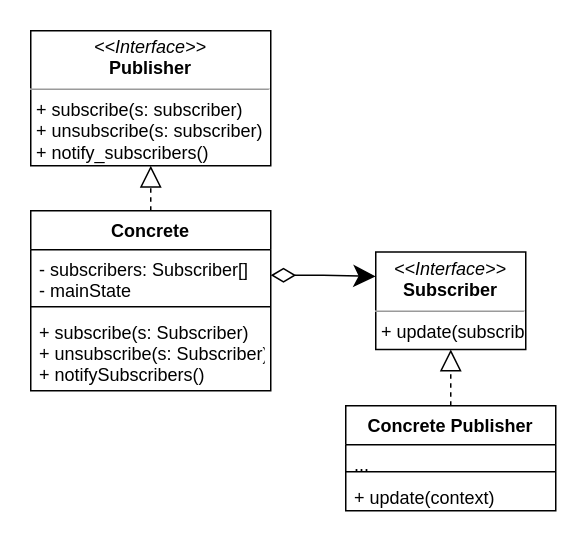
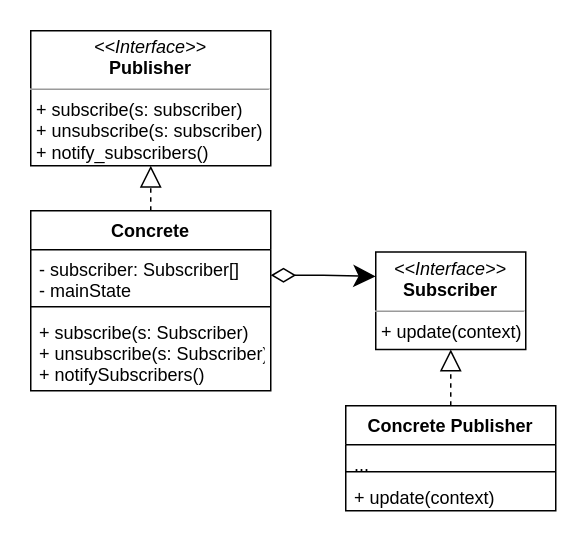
(163, 270) -> (158, 270)
(472, 285) -> (459, 285)
